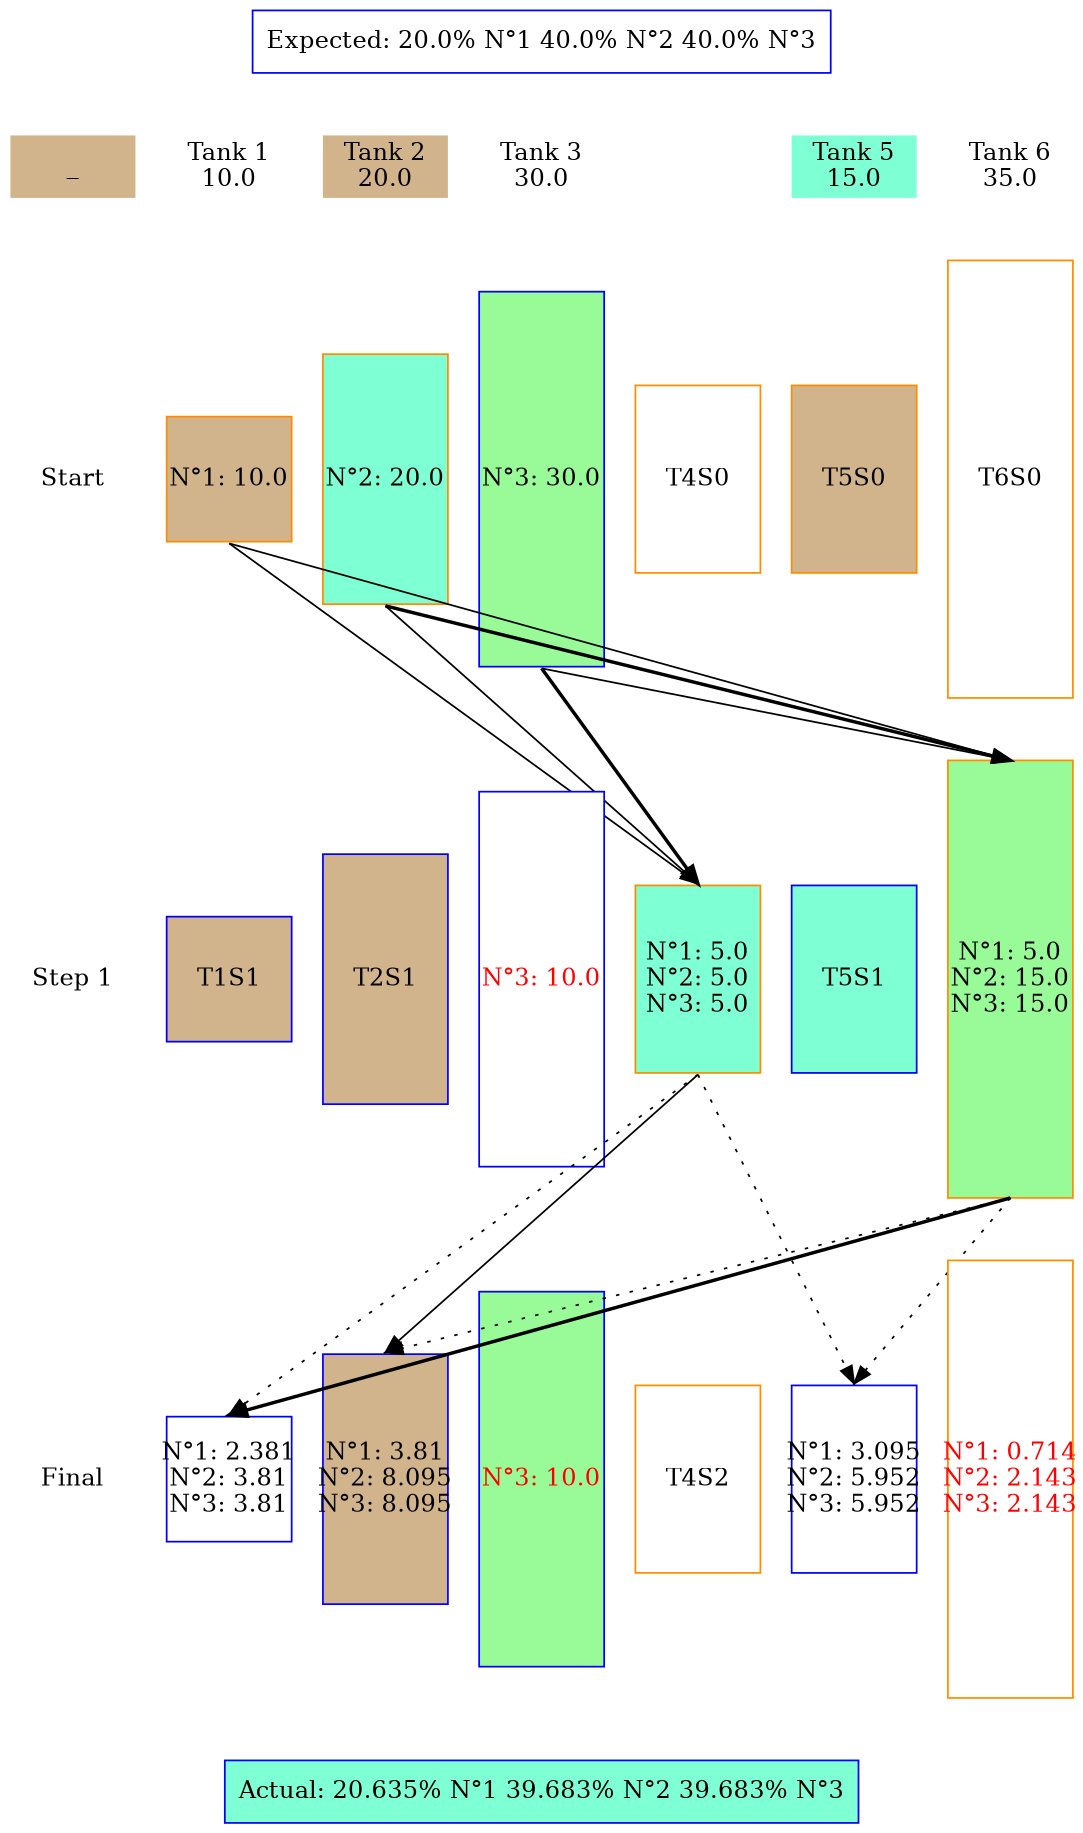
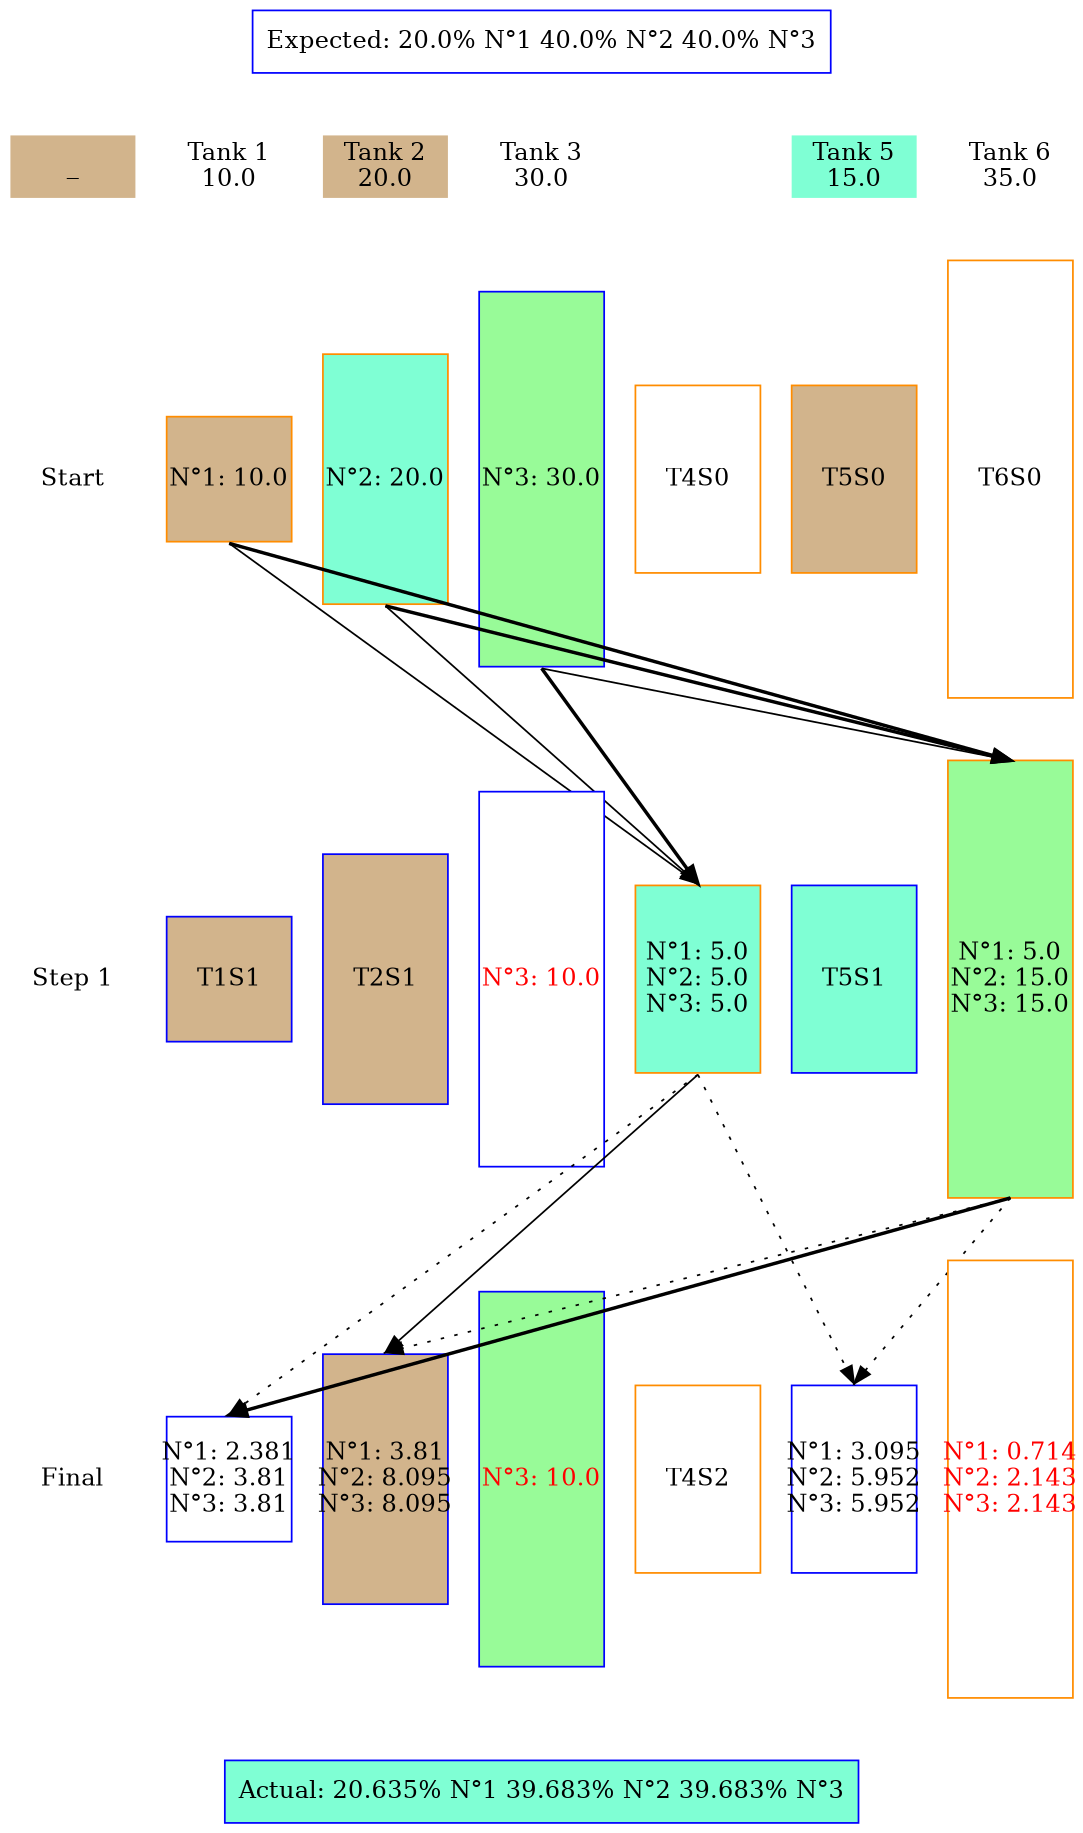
(611, 650) -> (611, 650)
